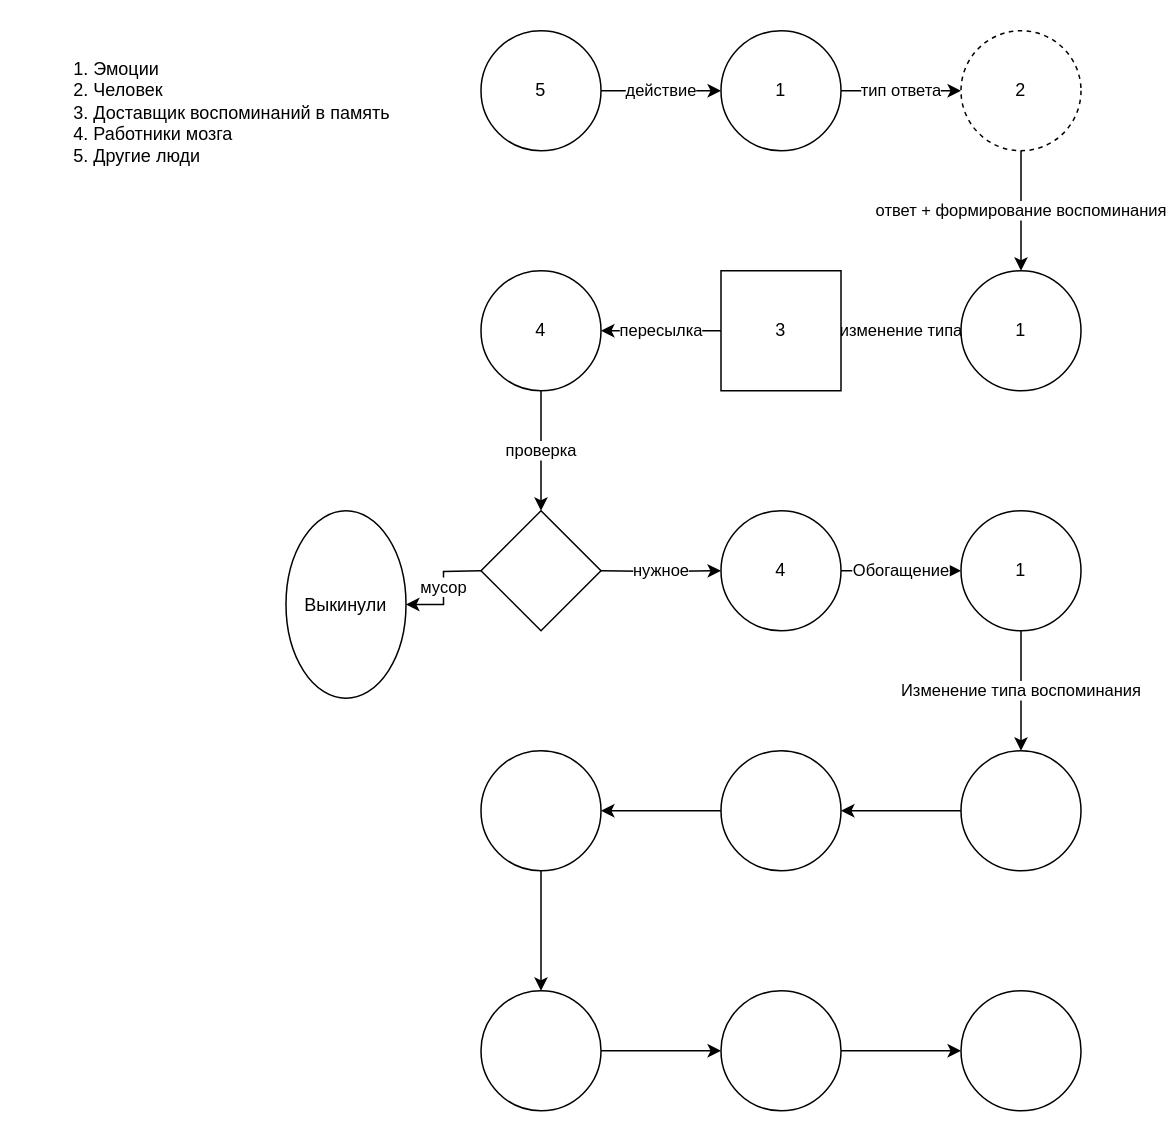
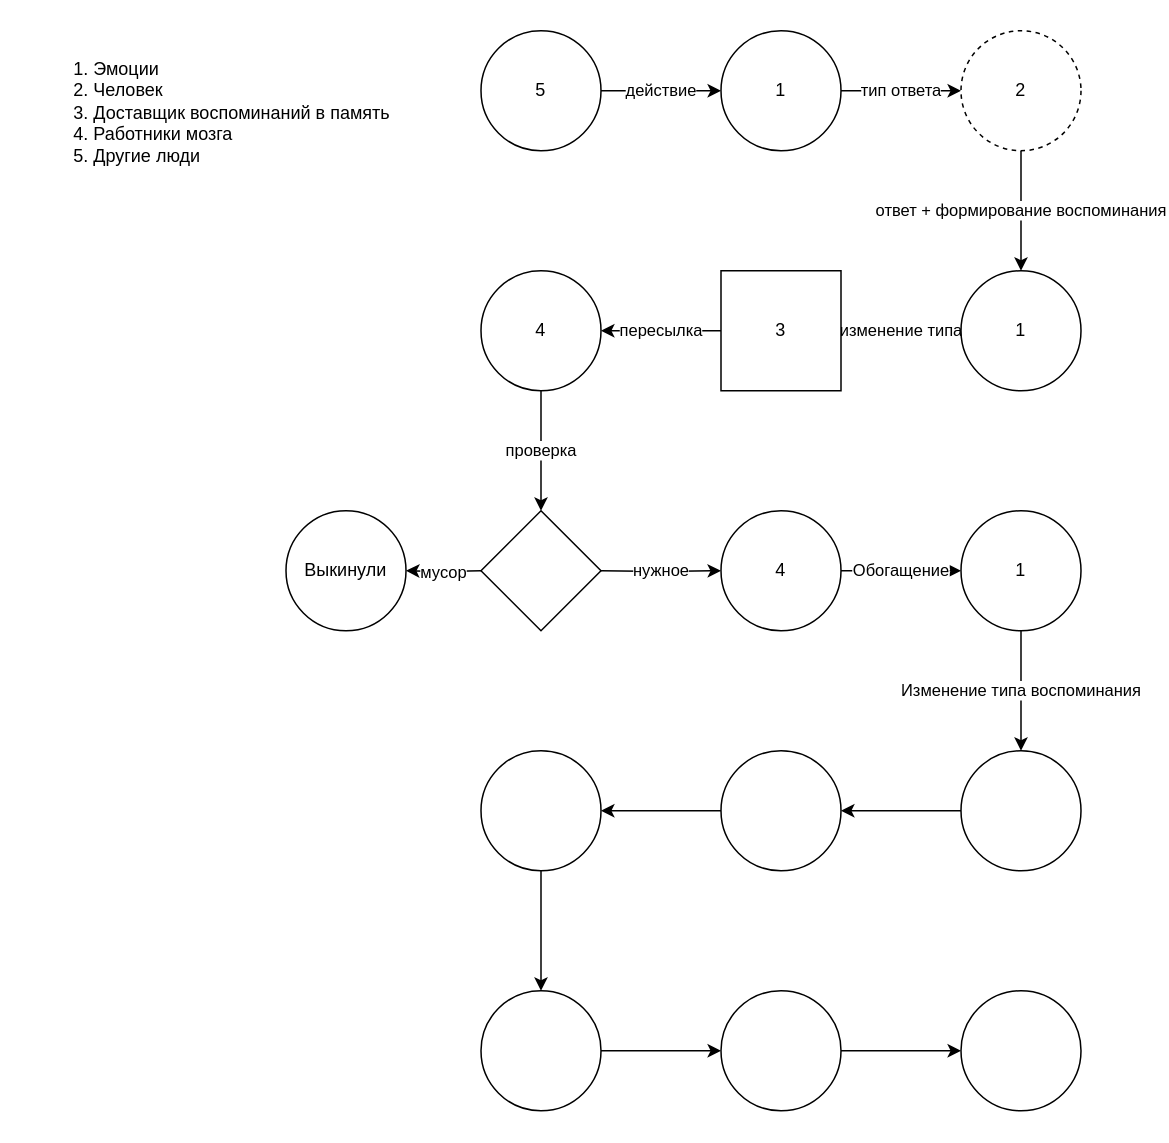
(346, 605) -> (346, 571)
